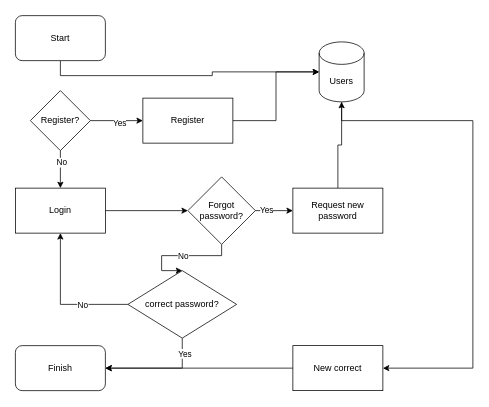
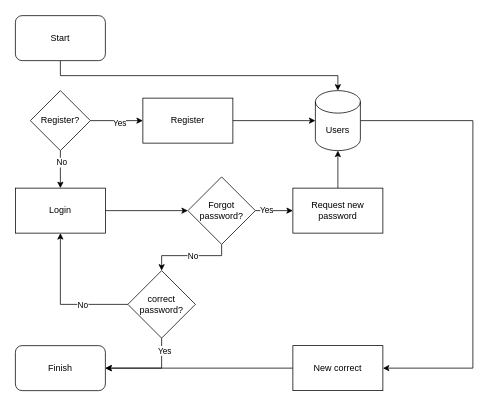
(342, 72) -> (338, 120)
(182, 304) -> (162, 304)
